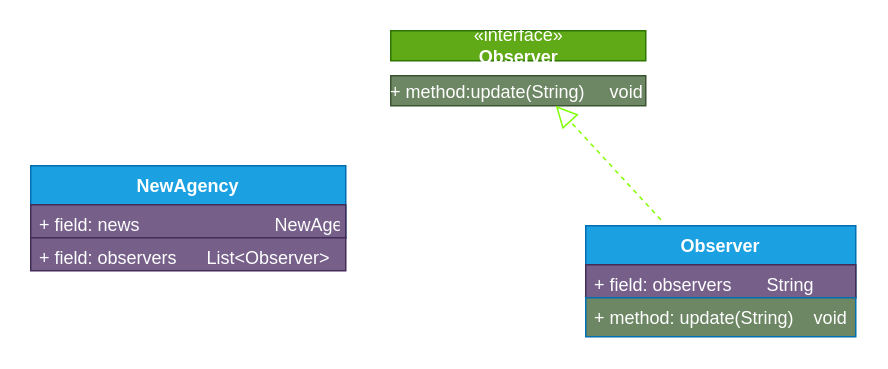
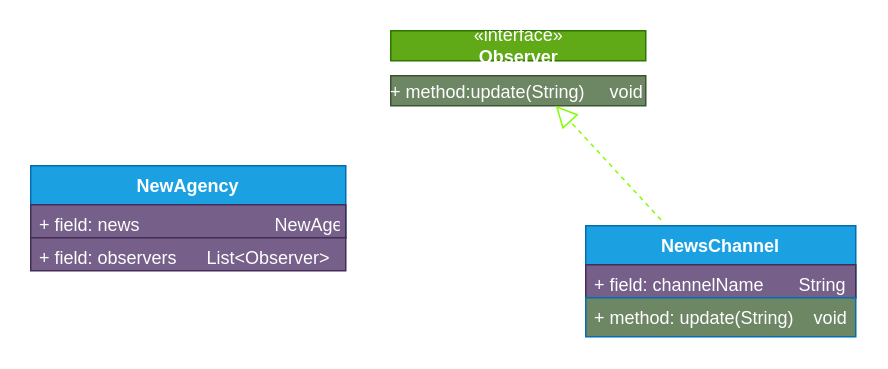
(720, 246) -> (720, 246)
(729, 285) -> (737, 285)
